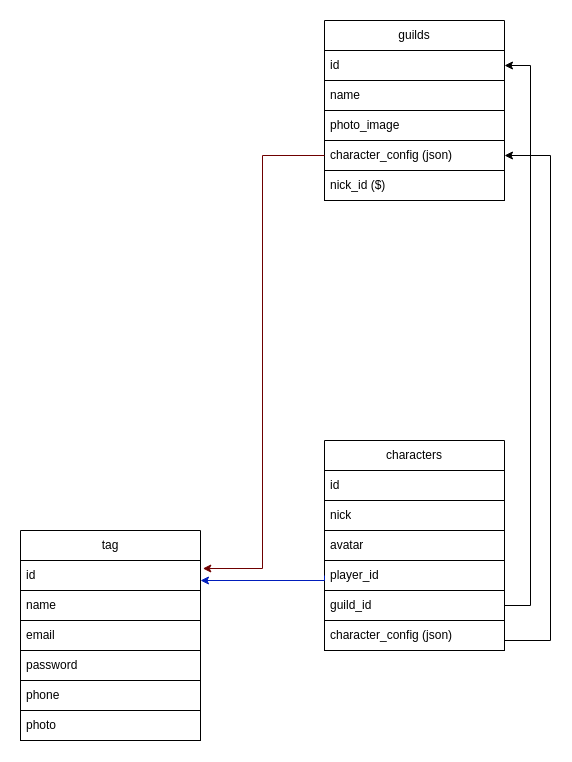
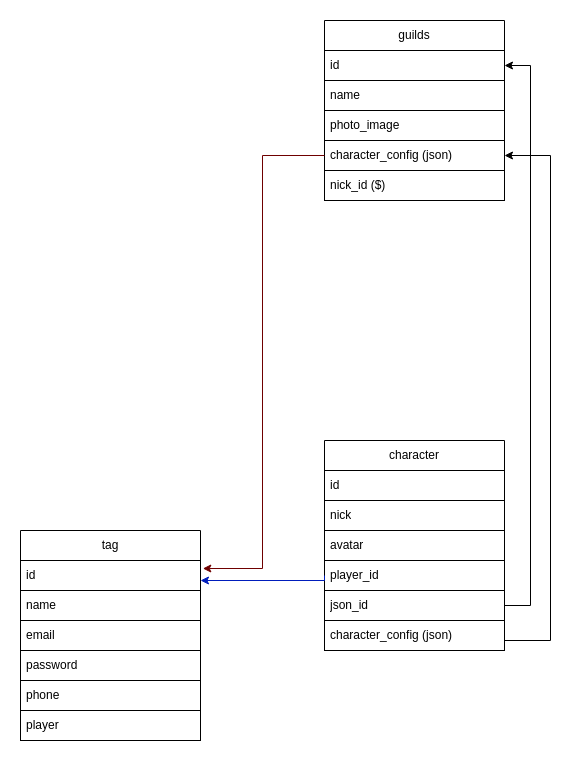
(415, 456) -> (415, 456)
(353, 606) -> (352, 606)
(43, 726) -> (45, 726)
